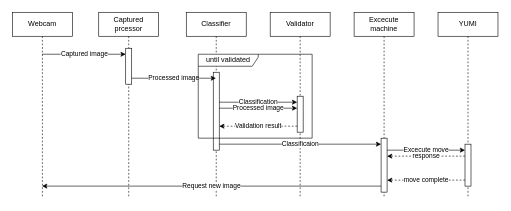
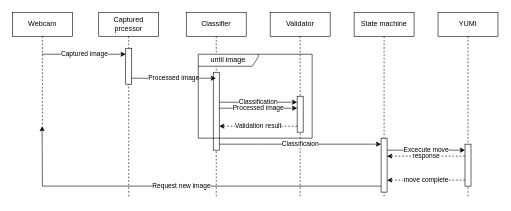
(384, 24) -> (384, 24)
(228, 60) -> (228, 60)
(42, 105) -> (42, 69)
